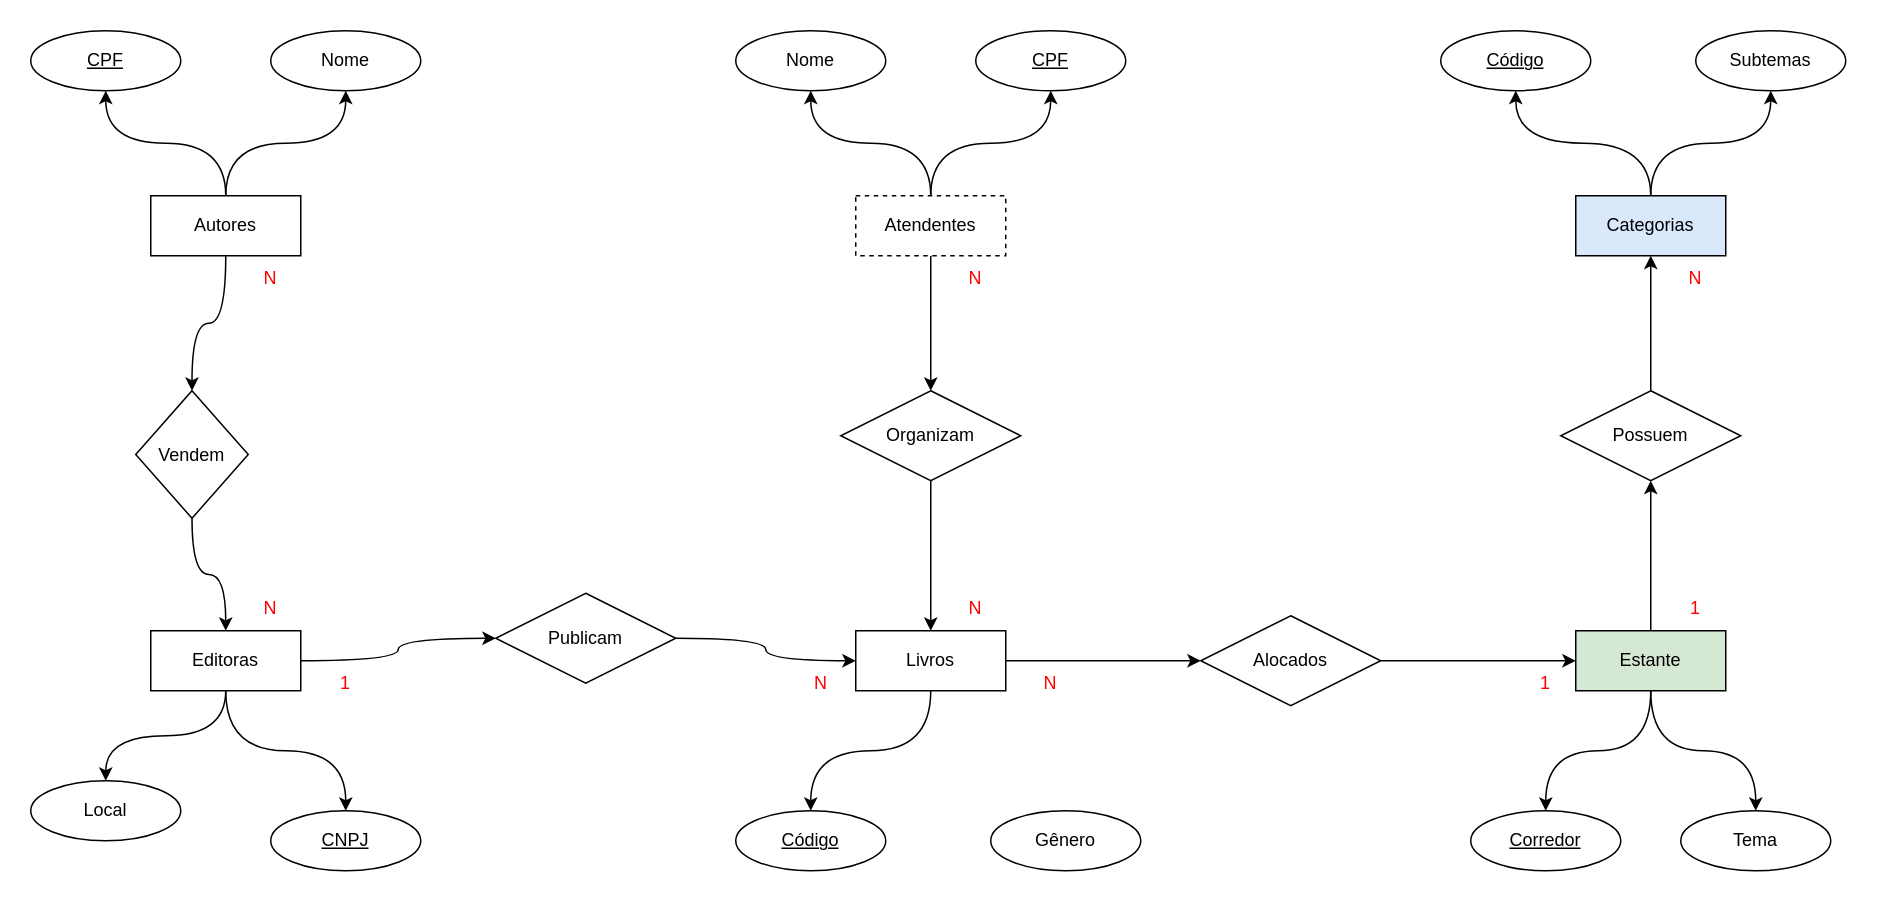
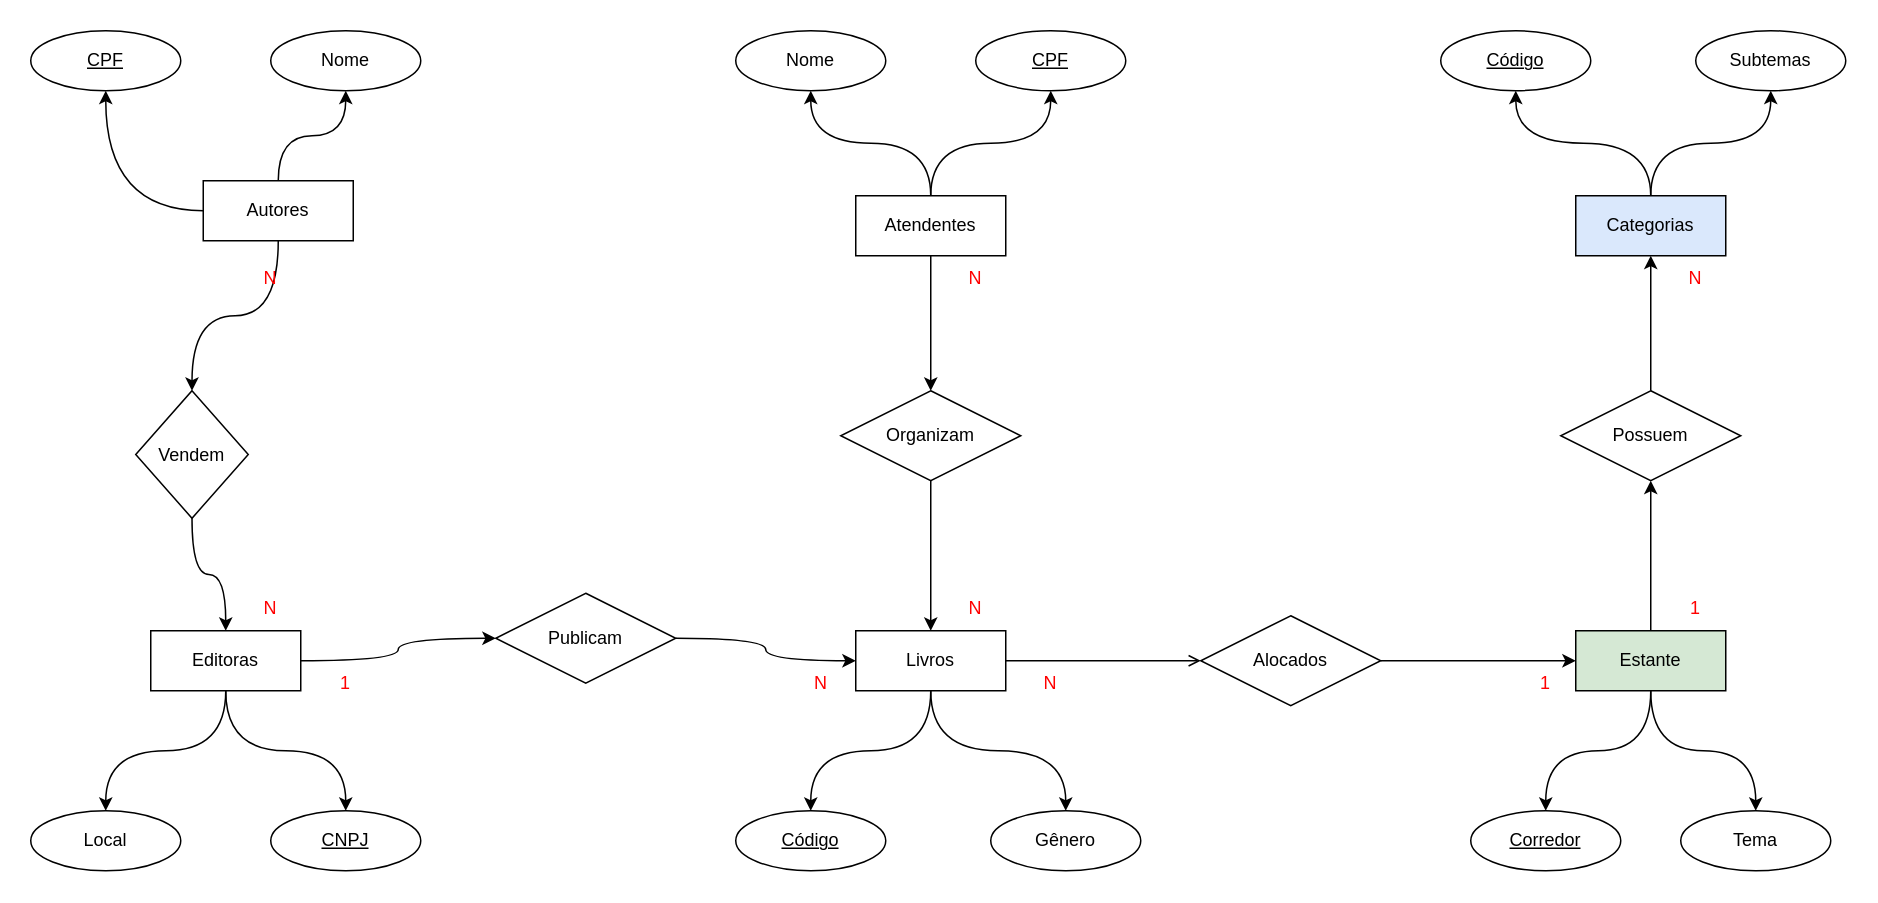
(226, 226) -> (278, 211)
(931, 226) -> (931, 226)
(1189, 661) -> (1191, 661)
none -> (1001, 751)
(106, 811) -> (106, 841)
